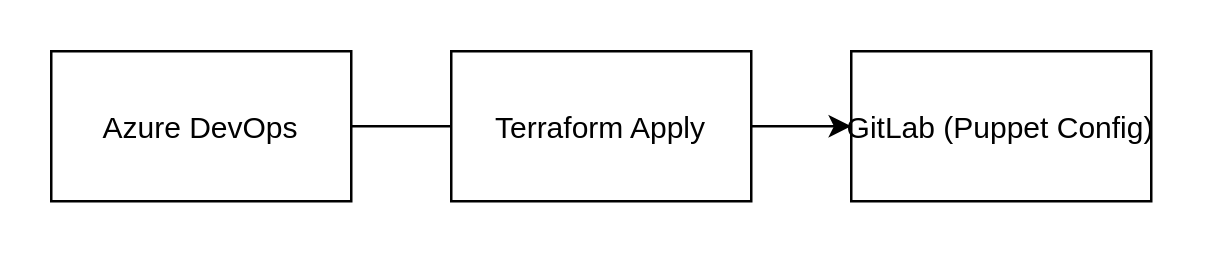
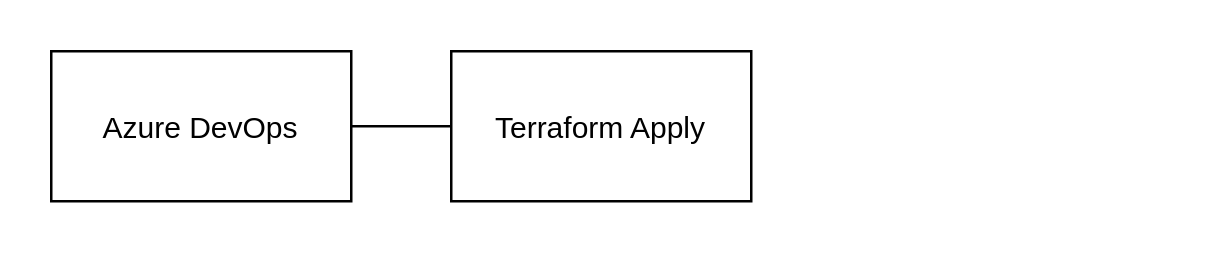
(793, 126) -> none
(1001, 126) -> none
